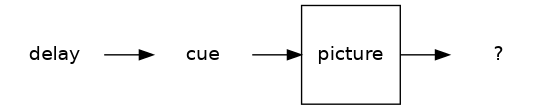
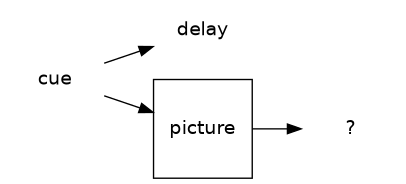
(122, 55) -> (122, 57)
